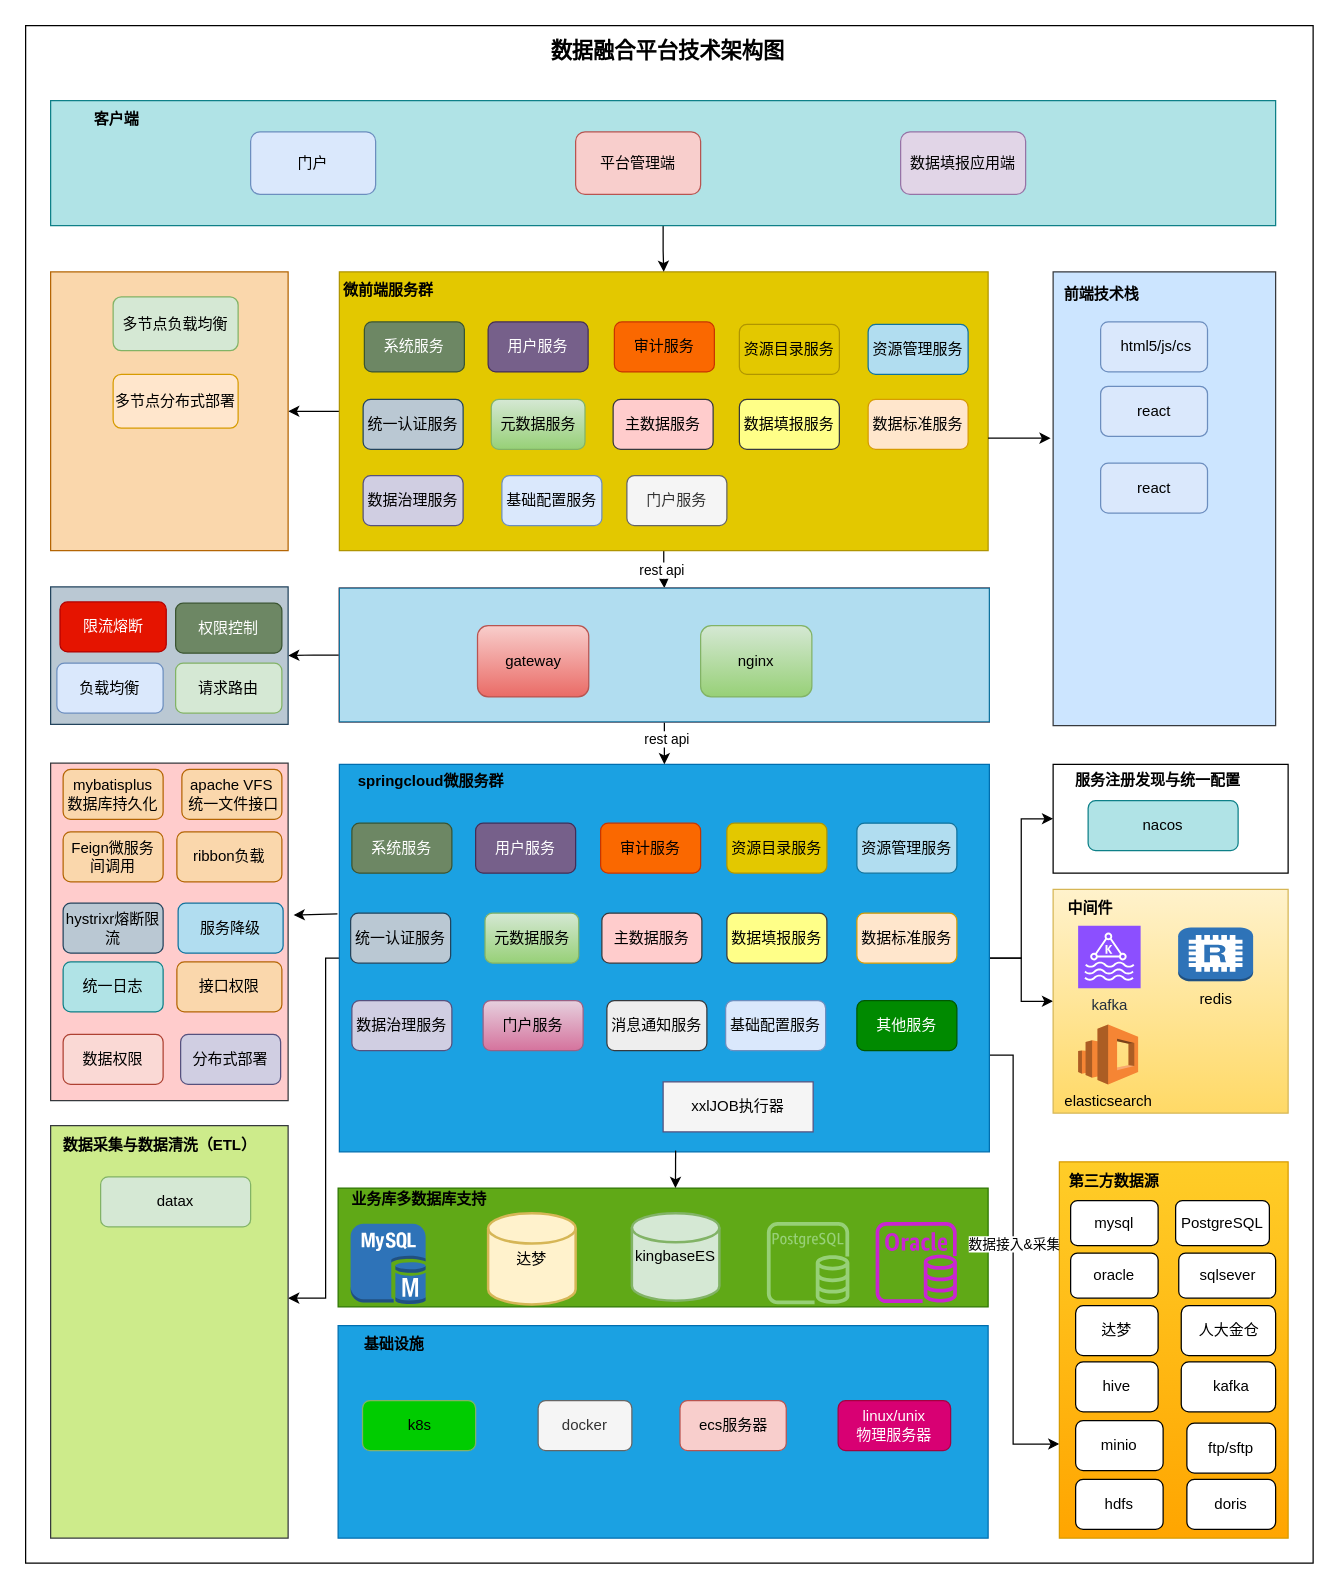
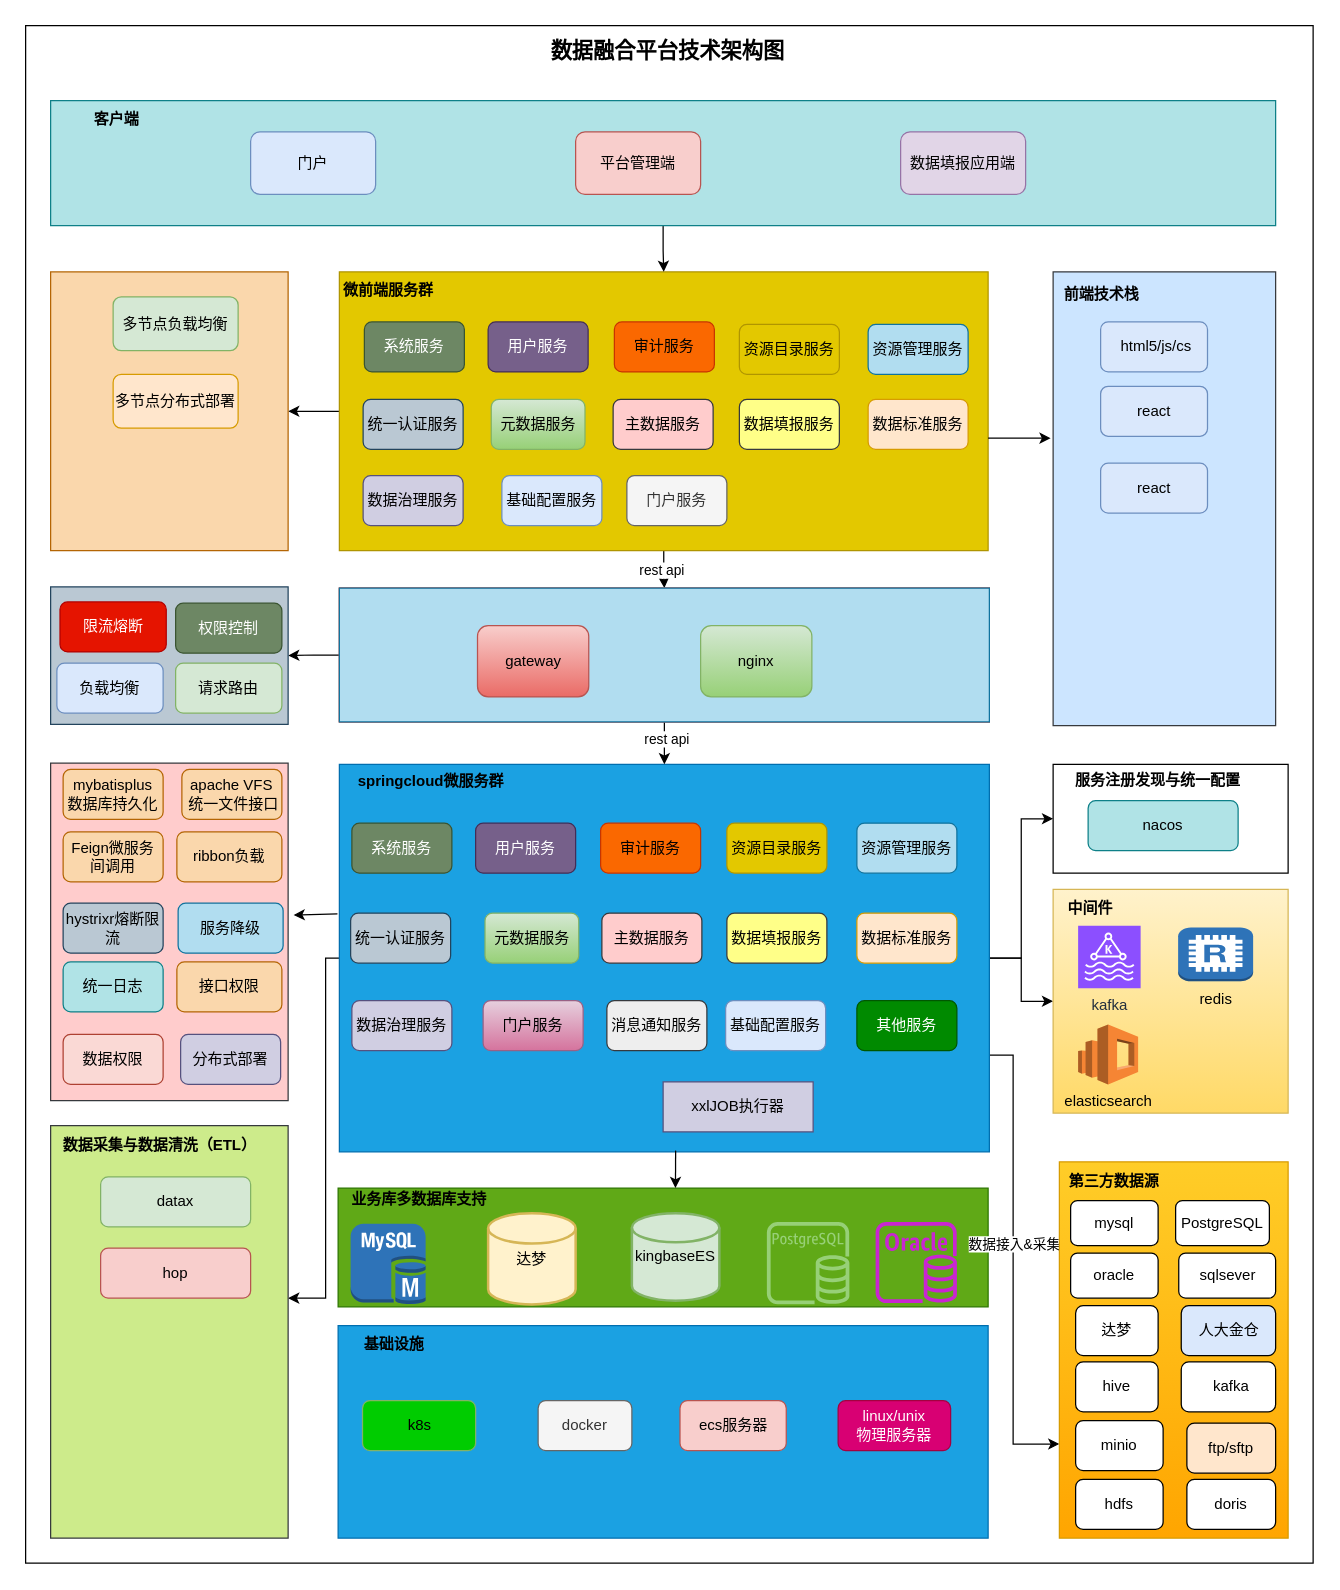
(738, 1107) -> (738, 1107)
none -> (176, 1273)
(1228, 1331) -> (1228, 1331)
(1231, 1448) -> (1231, 1448)
